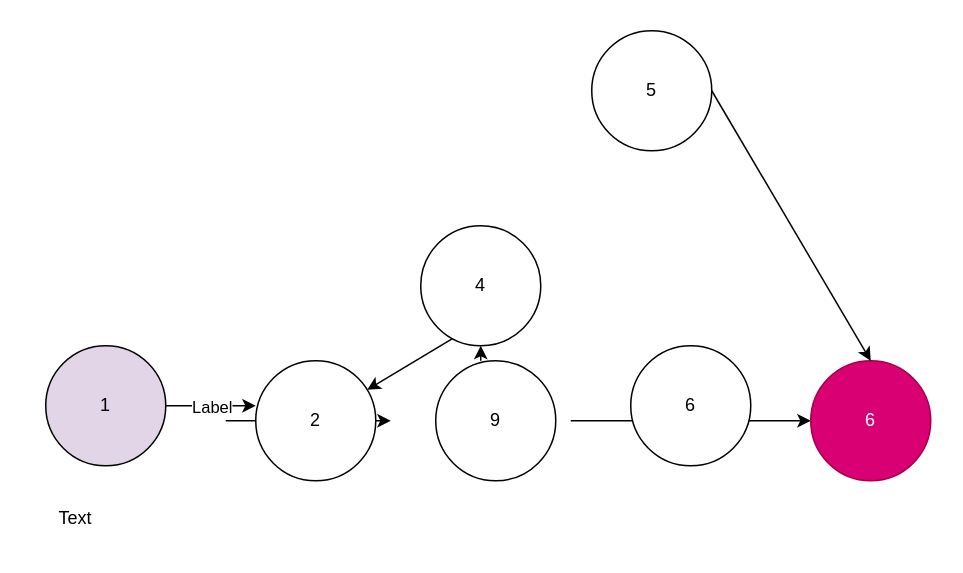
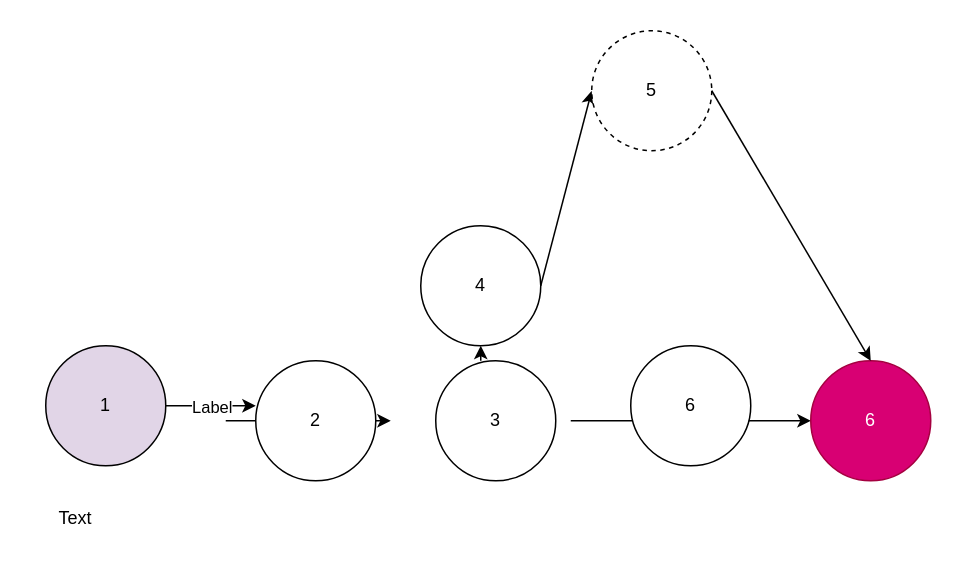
(652, 91) -> (652, 91)
(414, 362) -> (565, 193)
(496, 421) -> (496, 421)
